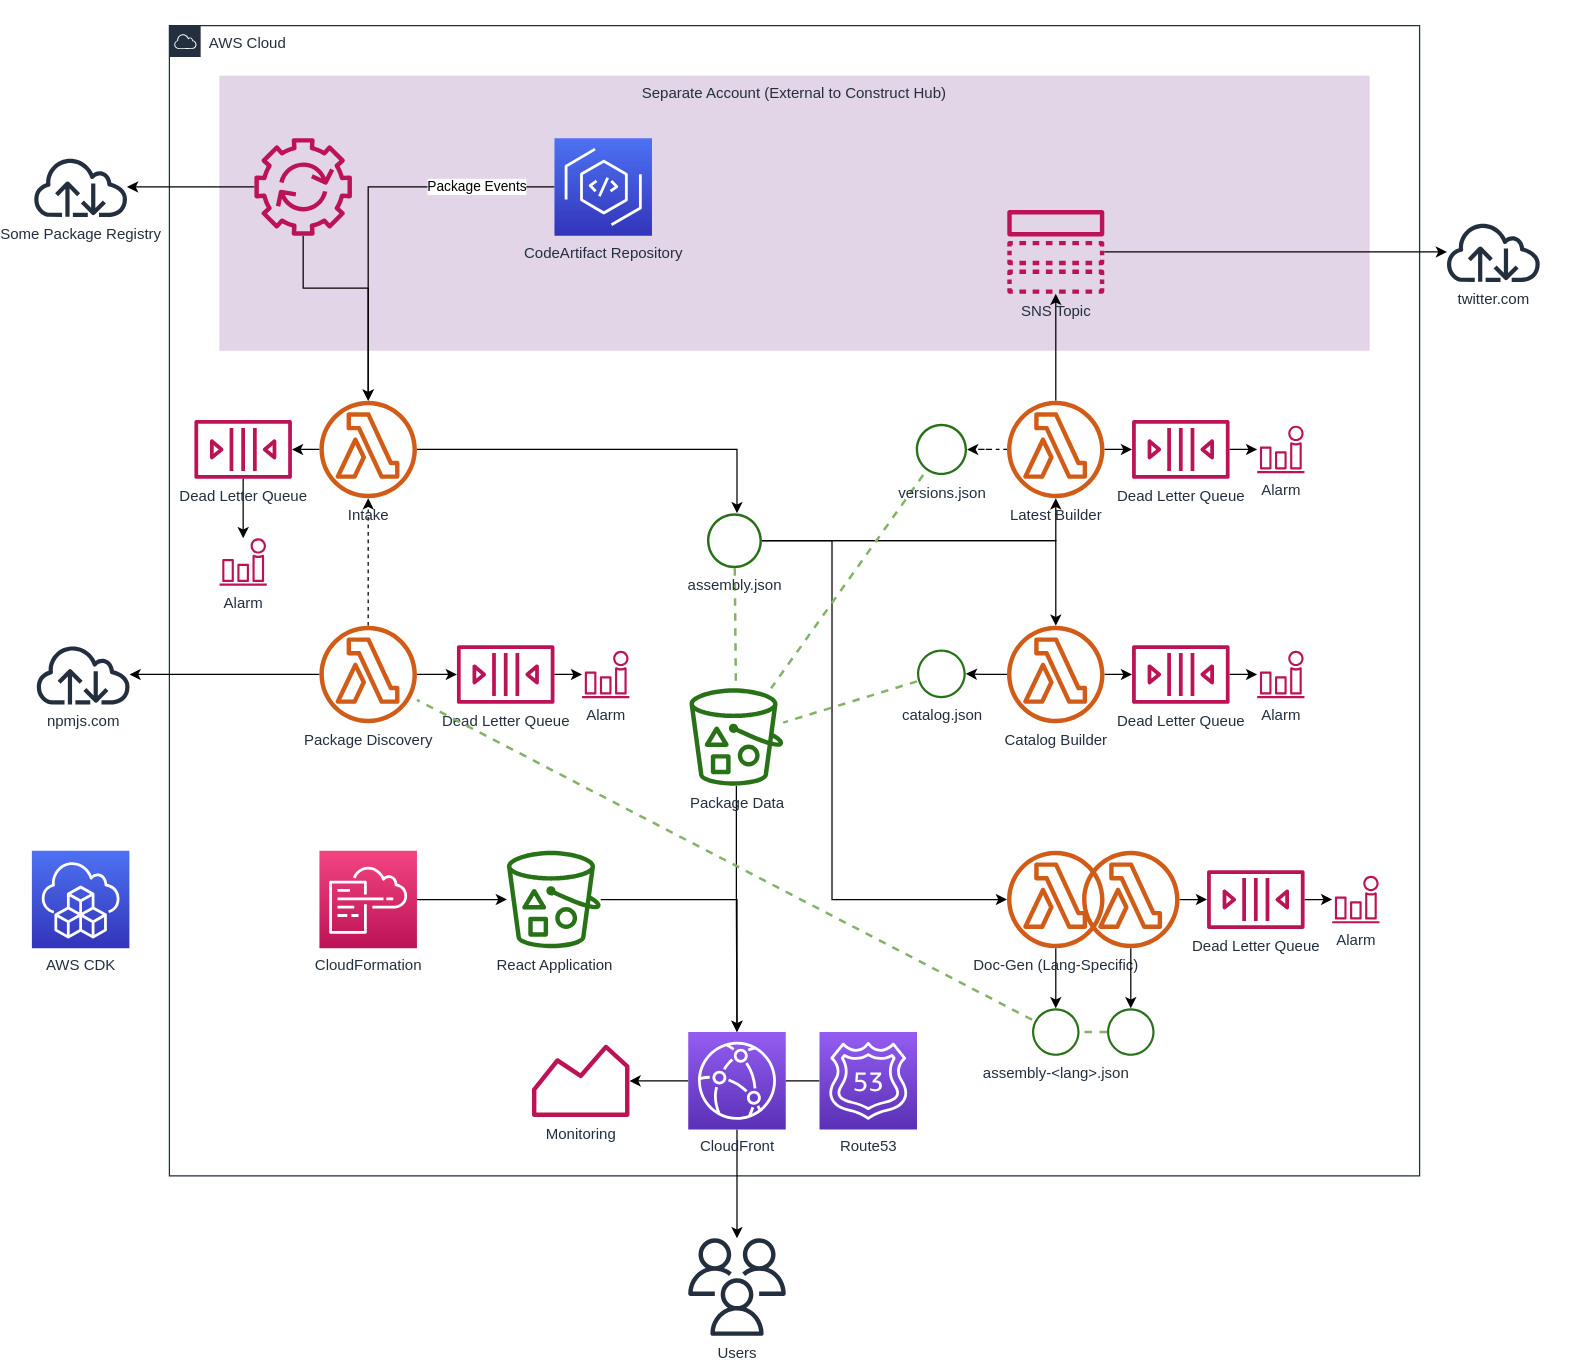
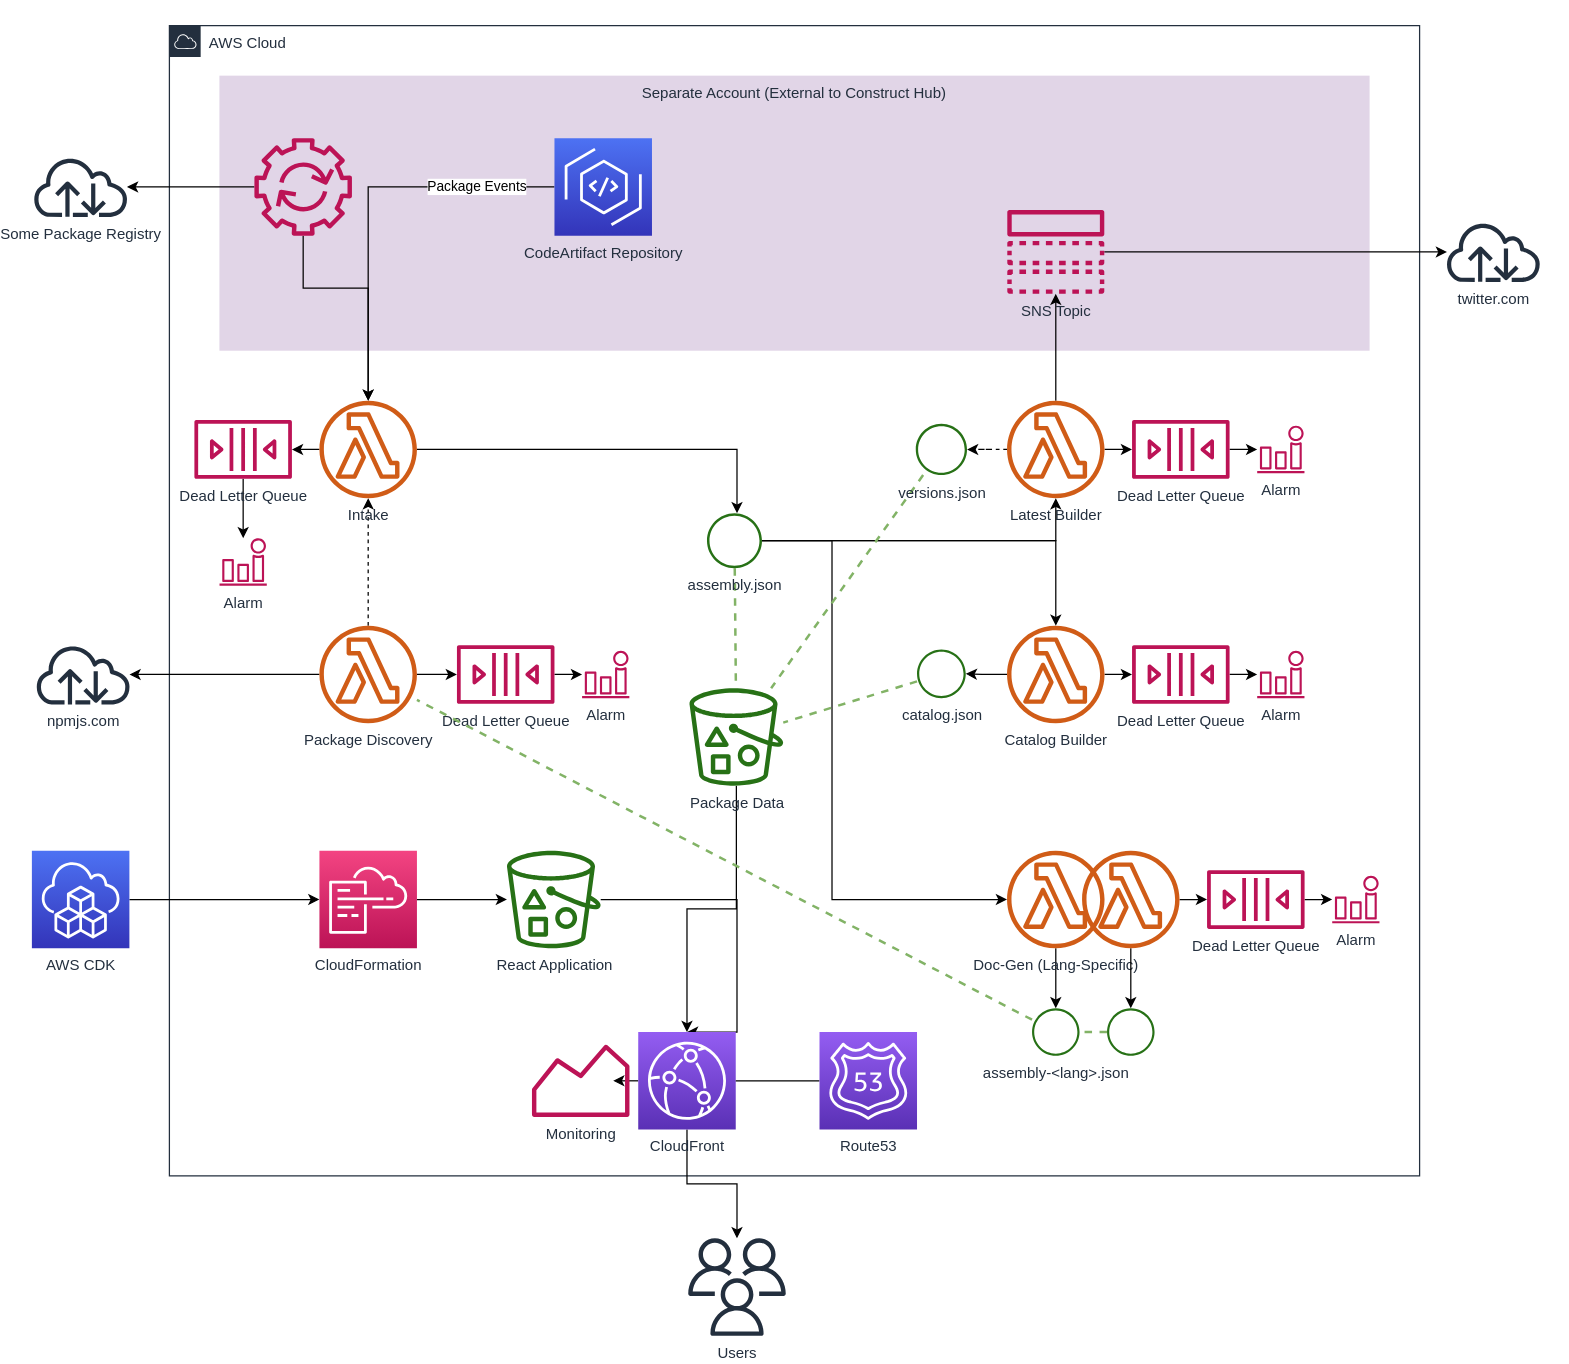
none -> (220, 899)
(737, 1081) -> (687, 1081)
